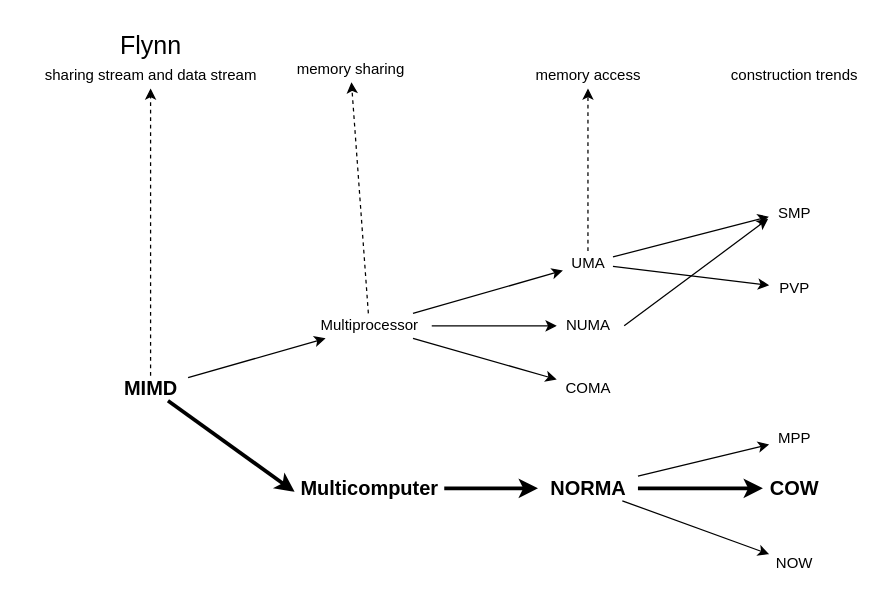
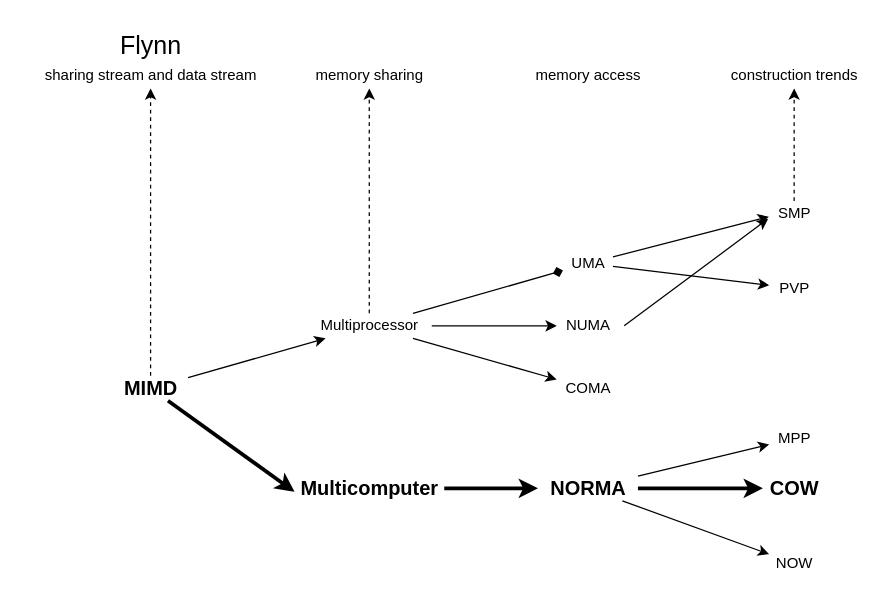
(351, 69) -> (369, 76)
none -> (794, 148)
(588, 173) -> none
(554, 273) -> (553, 273)
